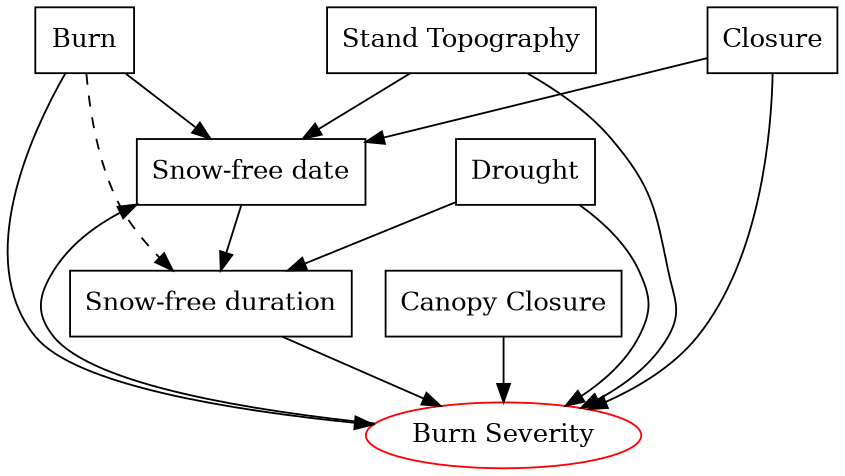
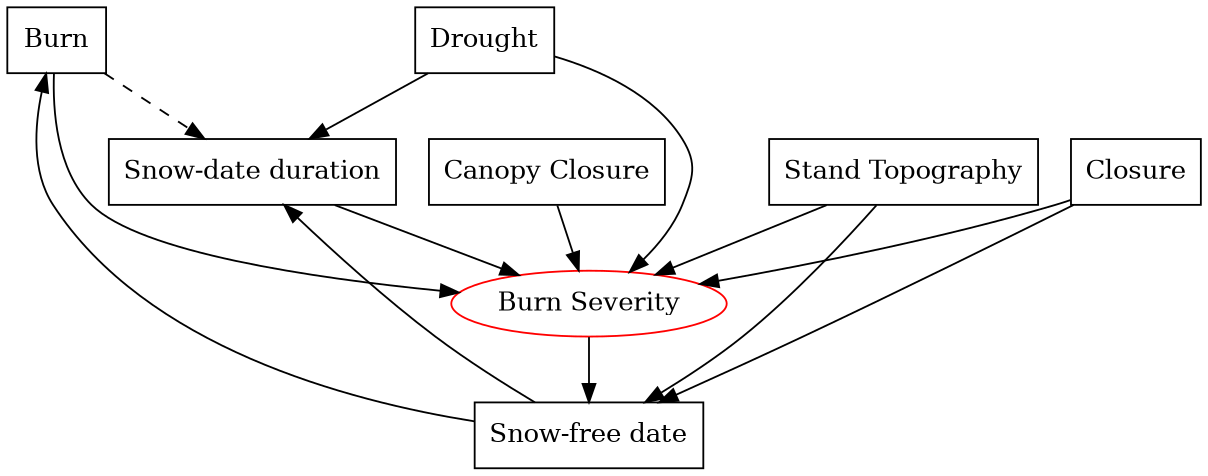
(161, 100) -> (189, 328)
(211, 304) -> (252, 172)
